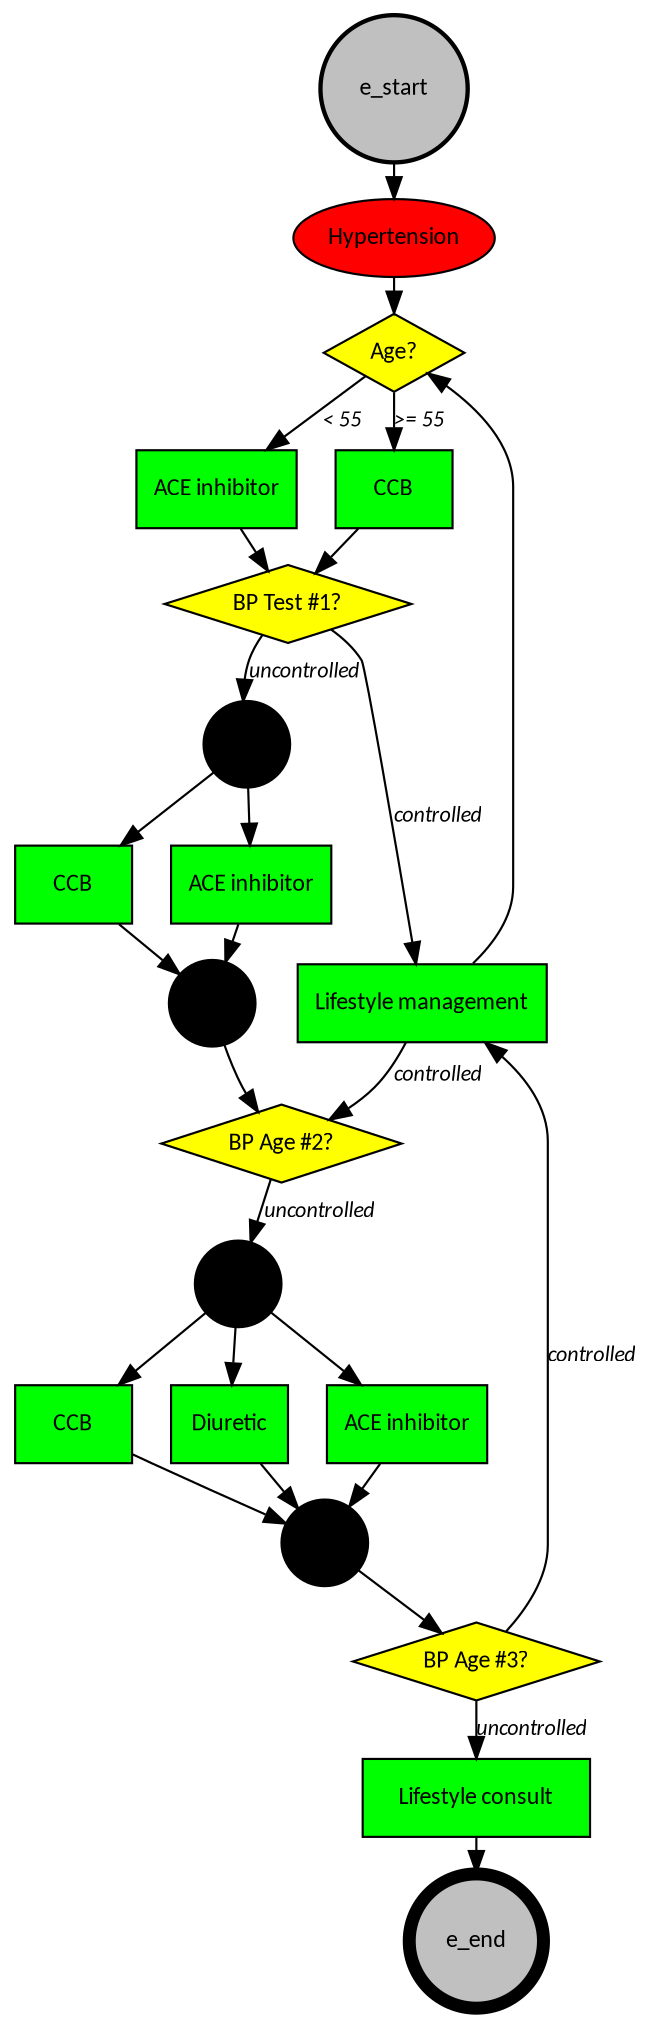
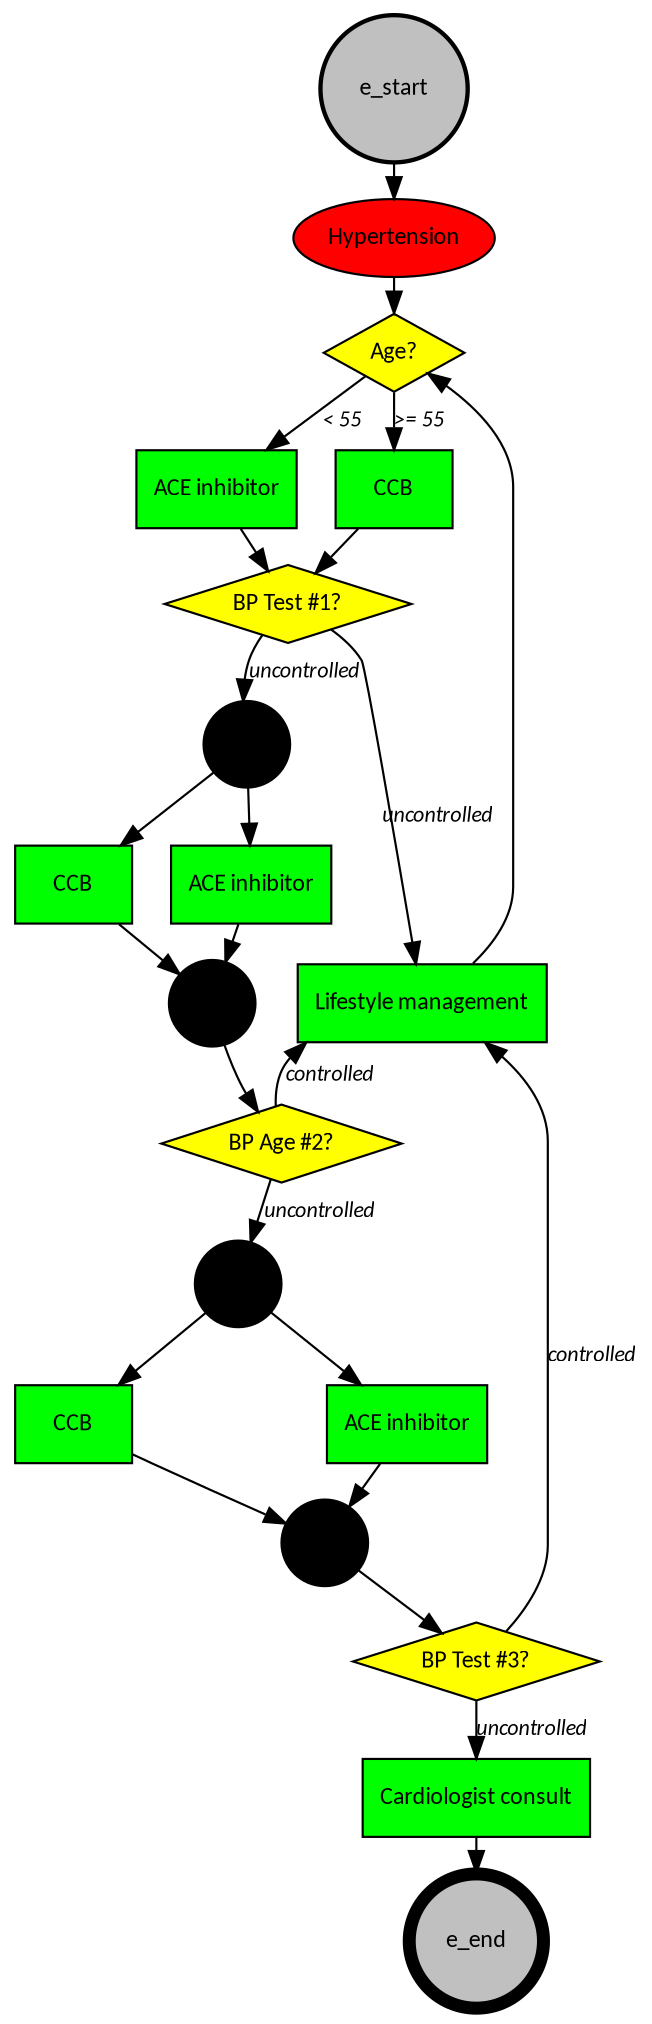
(438, 816) -> (438, 816)
(382, 1079) -> (278, 1080)
(230, 1424) -> none
(476, 1661) -> (476, 1661)
(476, 1798) -> (476, 1798)
